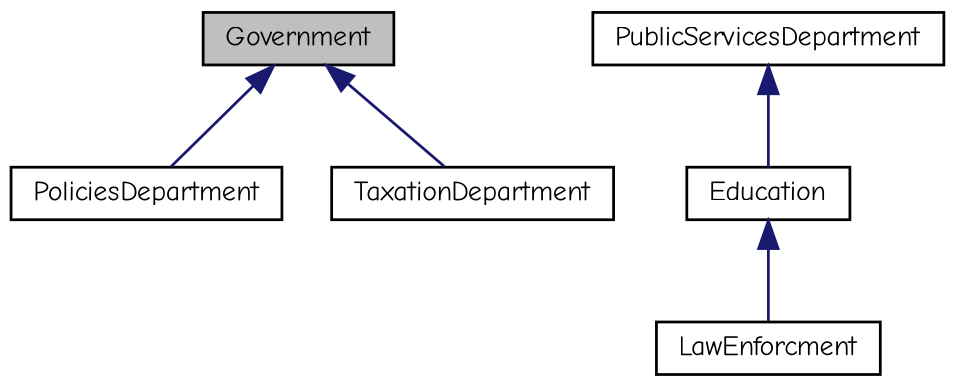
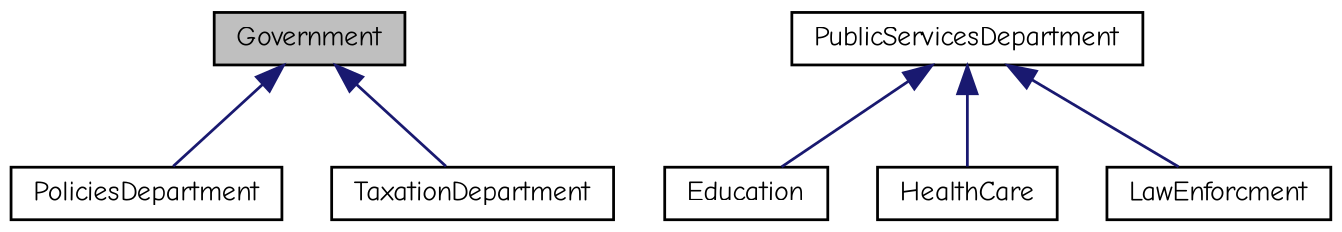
none -> (967, 193)
(768, 285) -> (1105, 123)
